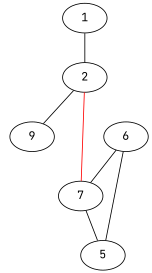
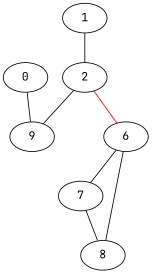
none -> (26, 77)
(83, 137) -> (105, 107)
(103, 255) -> (103, 255)
